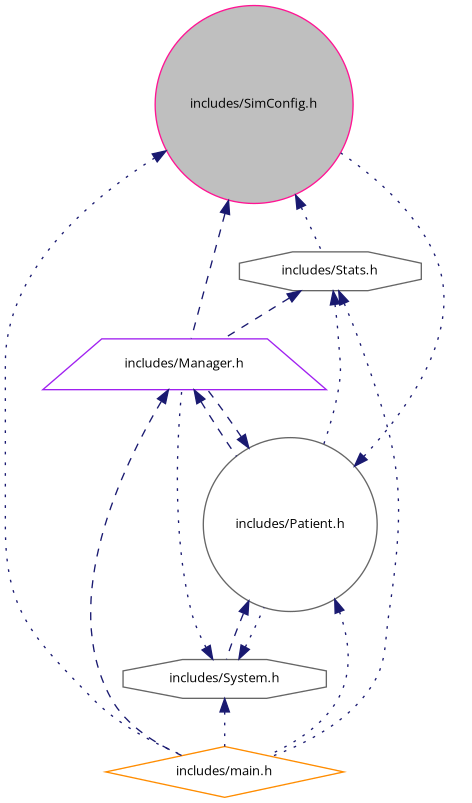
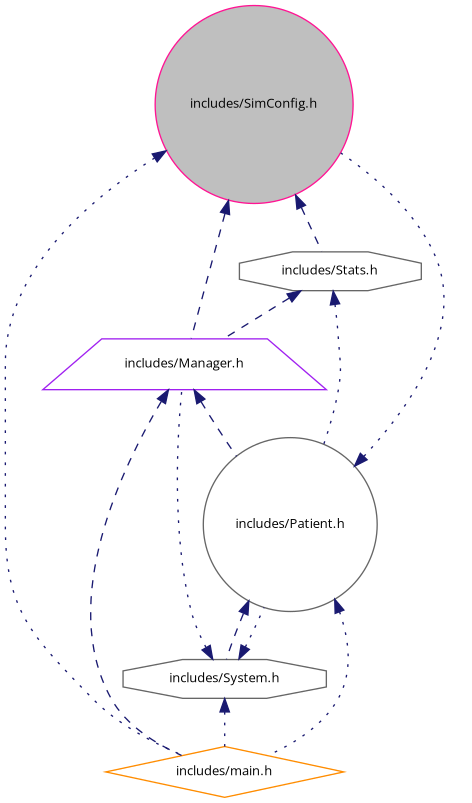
(312, 229) -> (312, 229)
(225, 413) -> none
(396, 554) -> none
